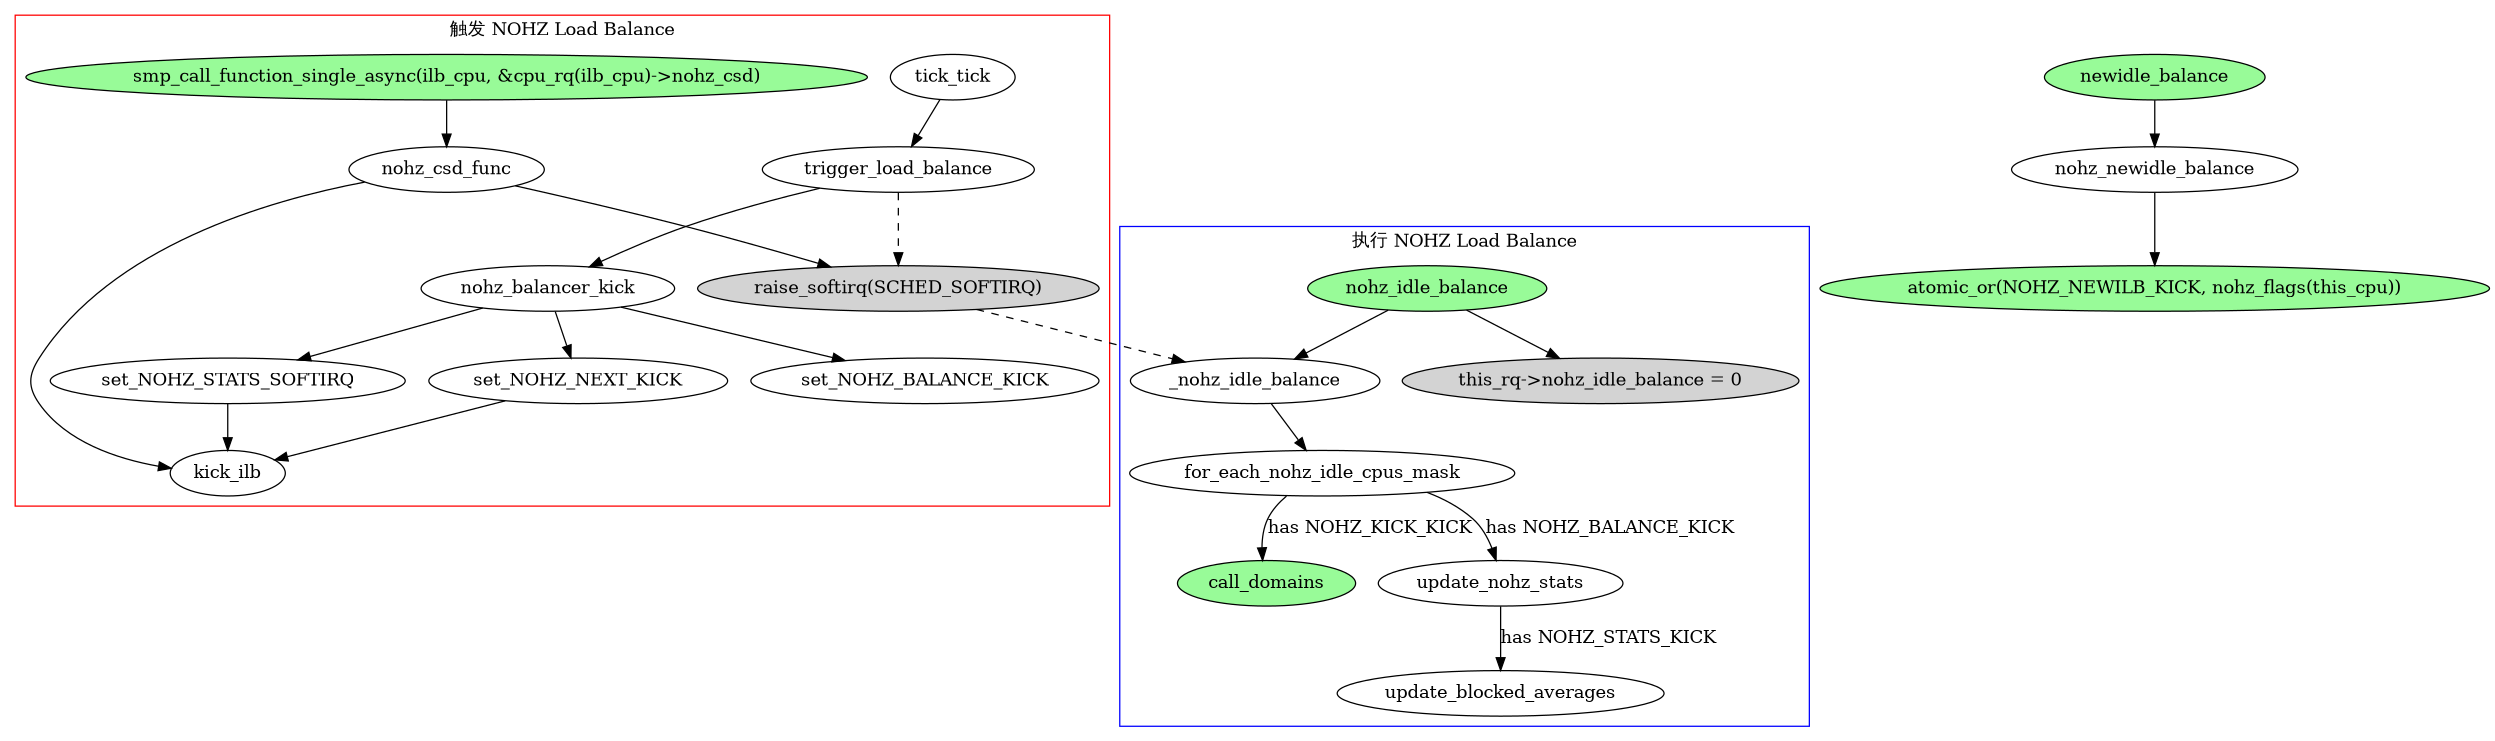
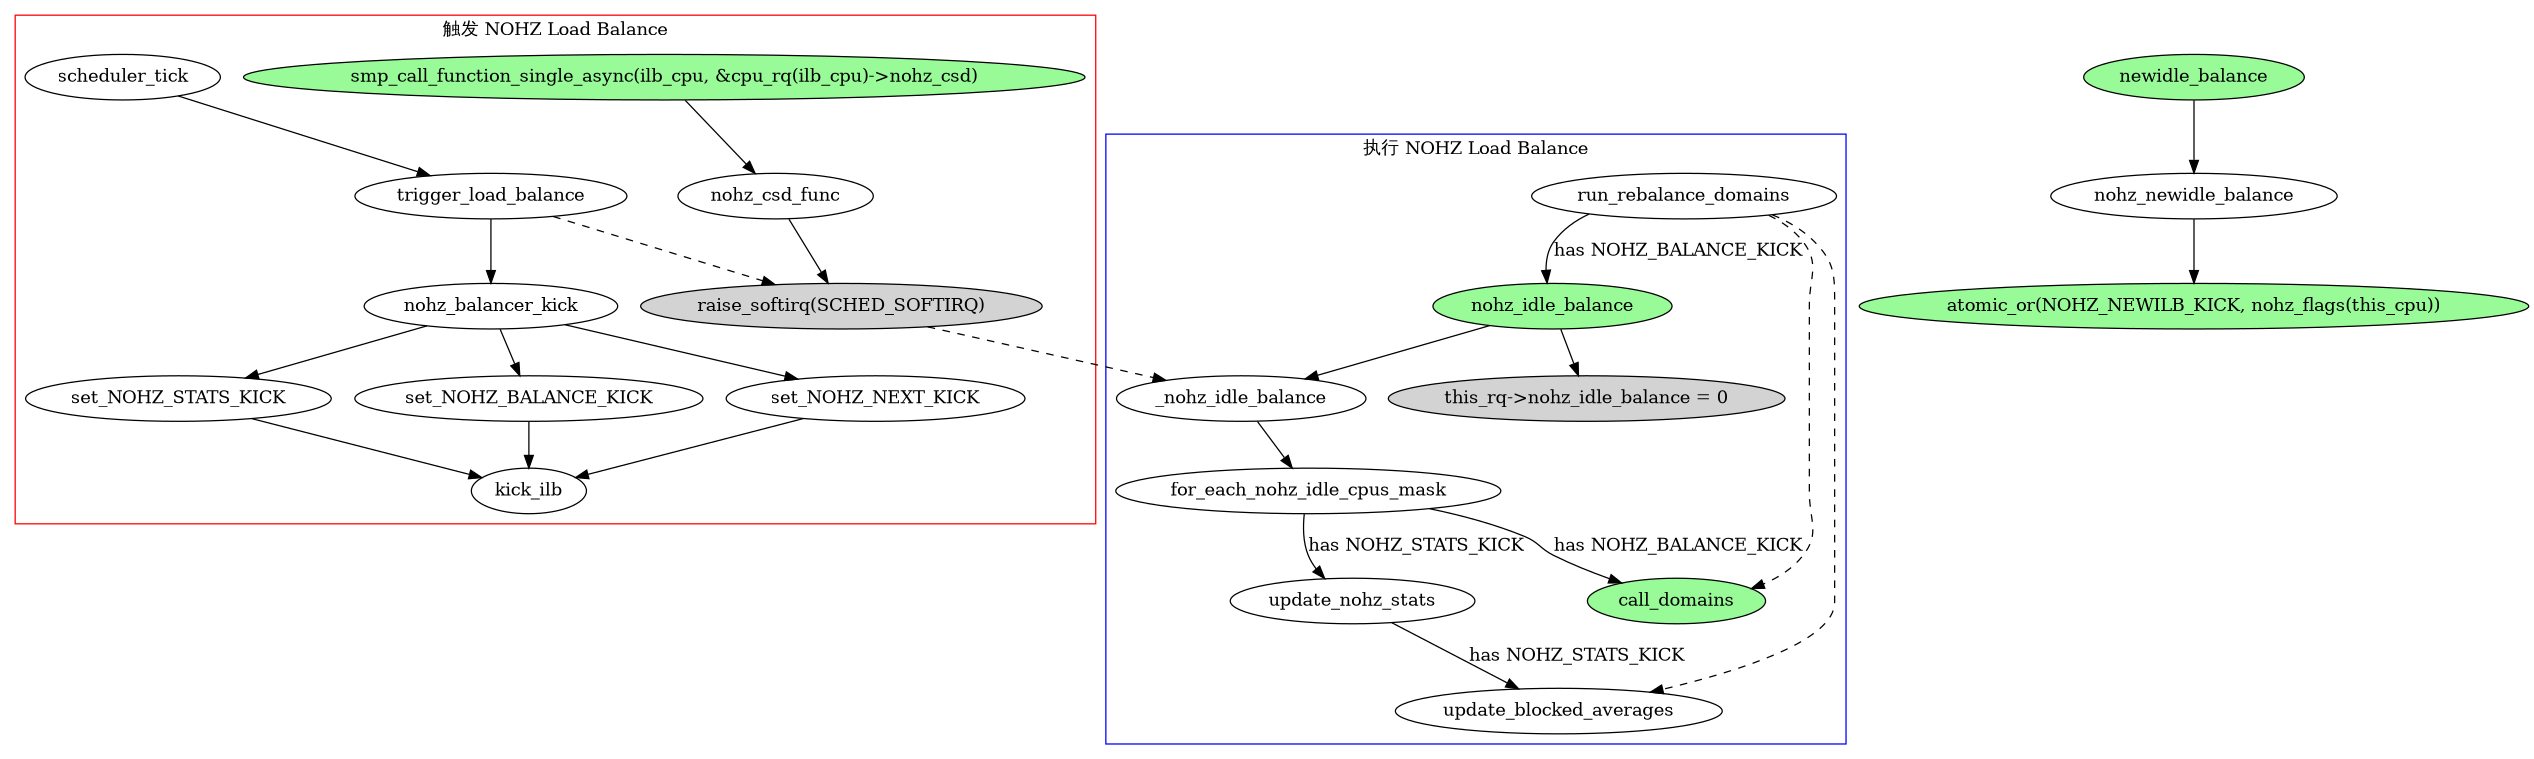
(953, 77) -> (123, 77)
none -> (1684, 196)
(104, 288) -> (529, 438)
(228, 381) -> (178, 399)
(1370, 528) -> (1678, 546)
(1610, 528) -> (1416, 546)
